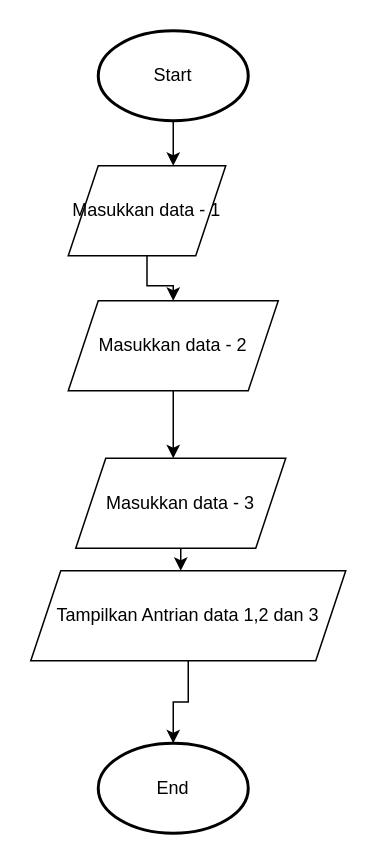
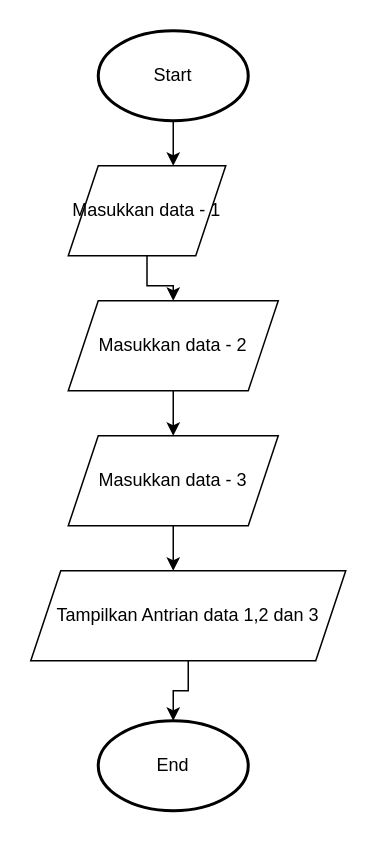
(181, 503) -> (173, 481)
(173, 788) -> (173, 766)
